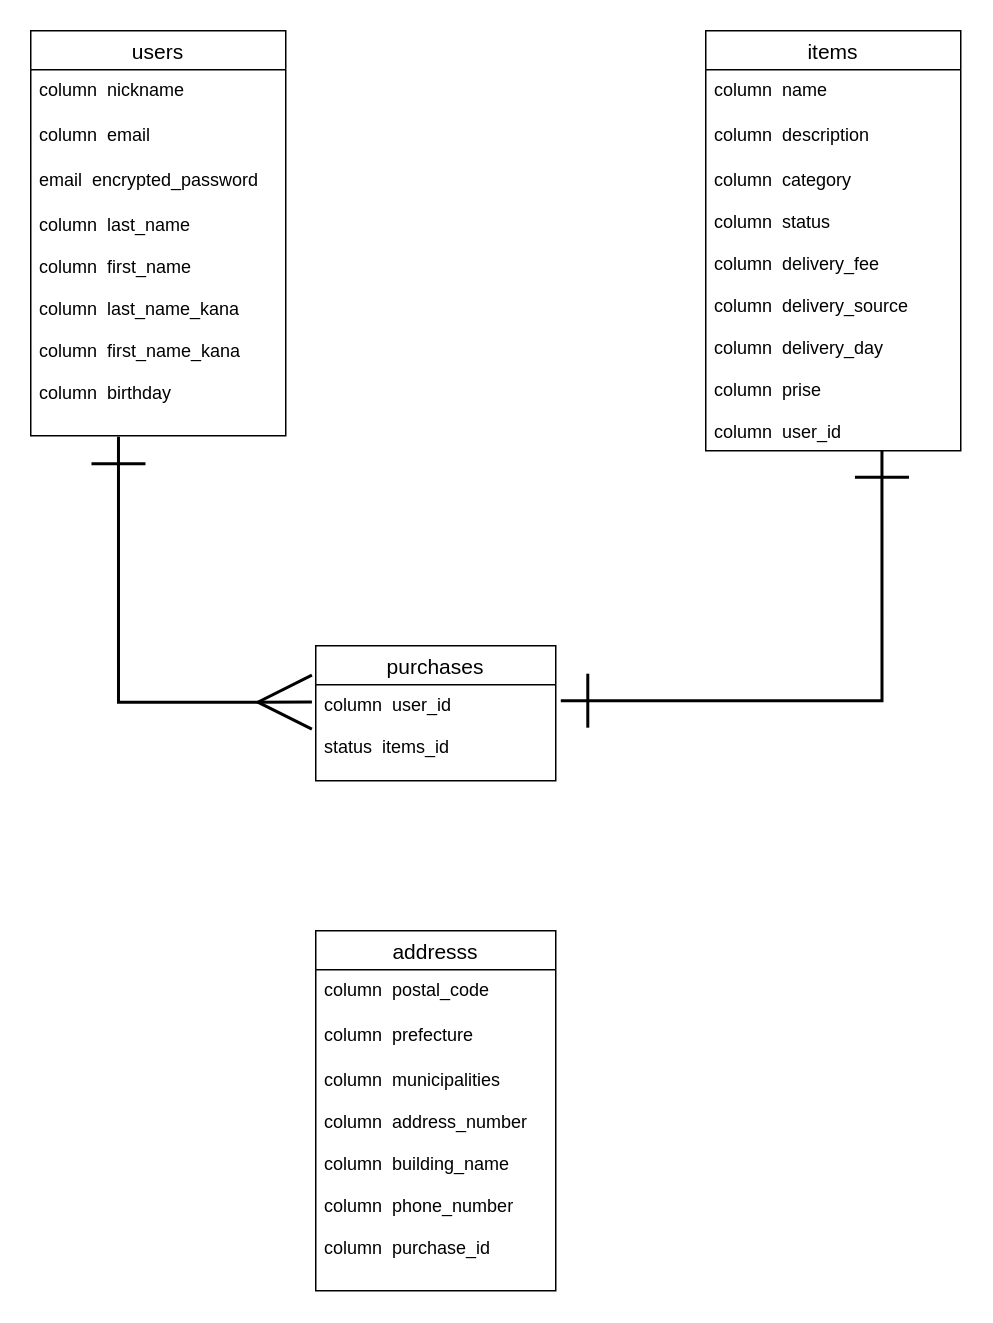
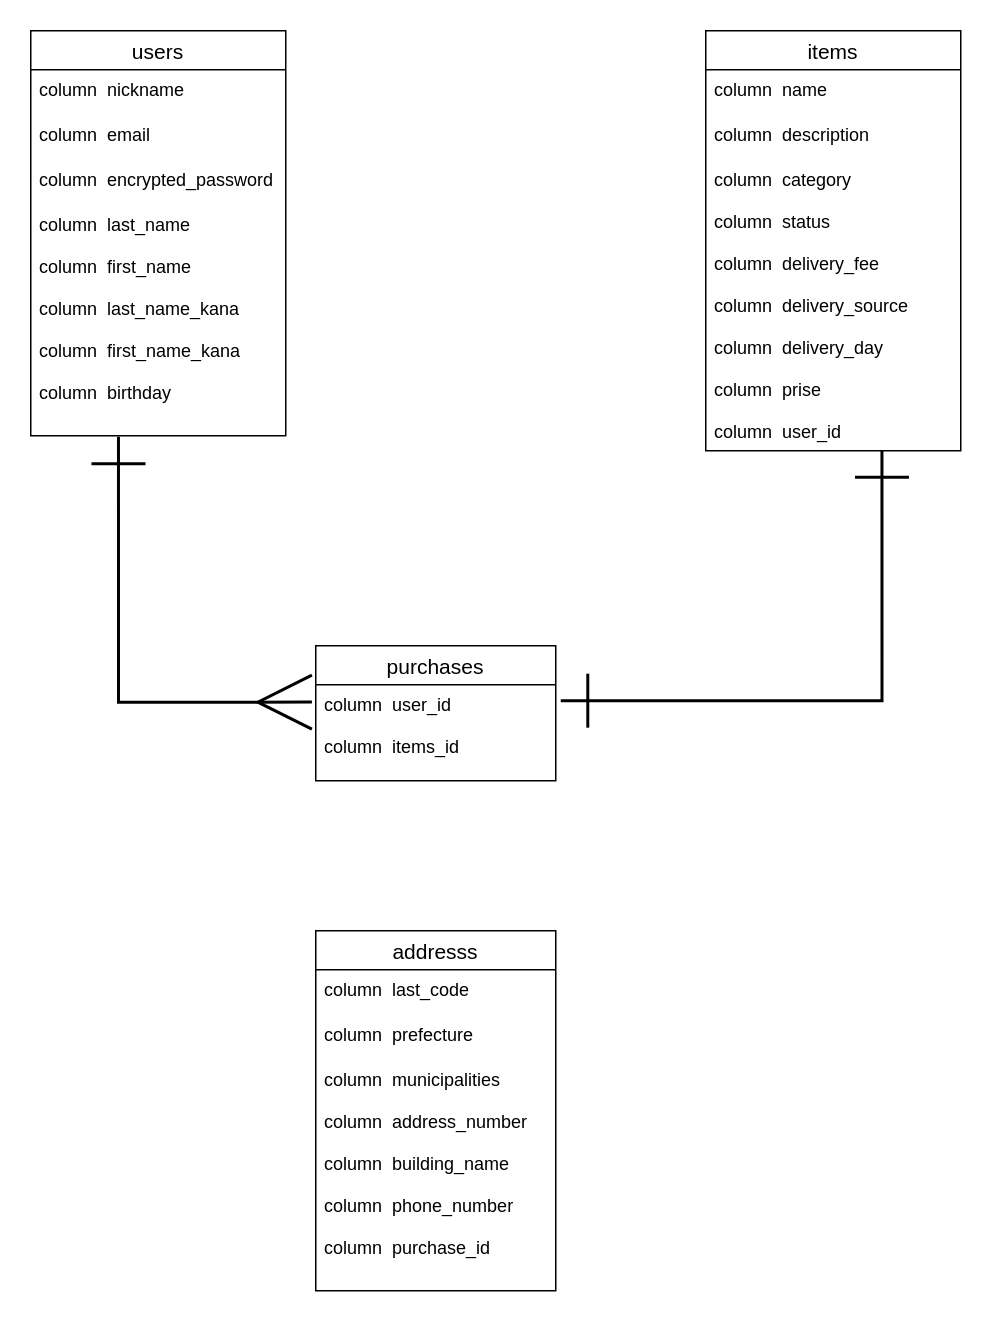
(158, 180) -> (165, 180)
(393, 705) -> (393, 705)
(413, 990) -> (403, 990)
